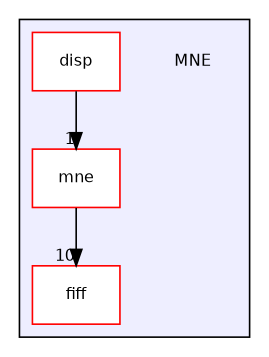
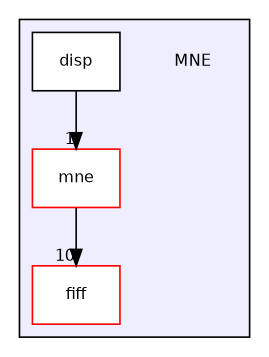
(76, 62) -> (76, 62)
